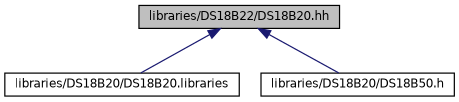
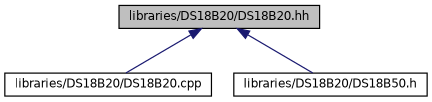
(239, 17) -> (219, 17)
(122, 85) -> (108, 85)
